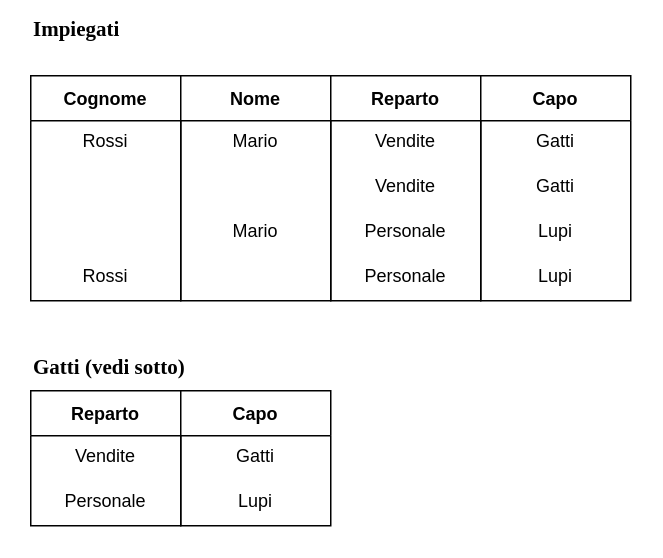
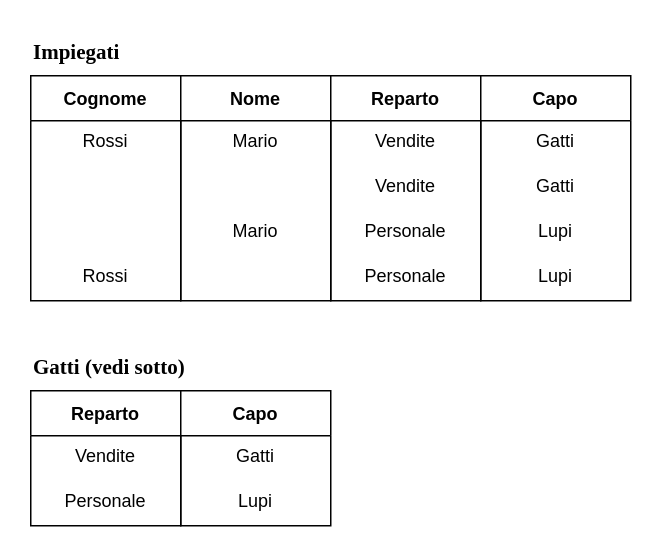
(91, 31) -> (91, 53)
